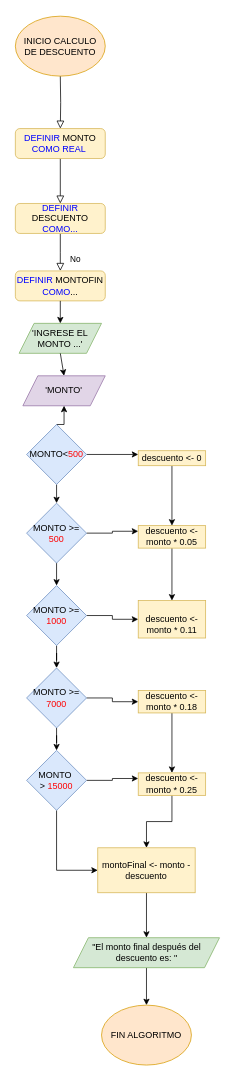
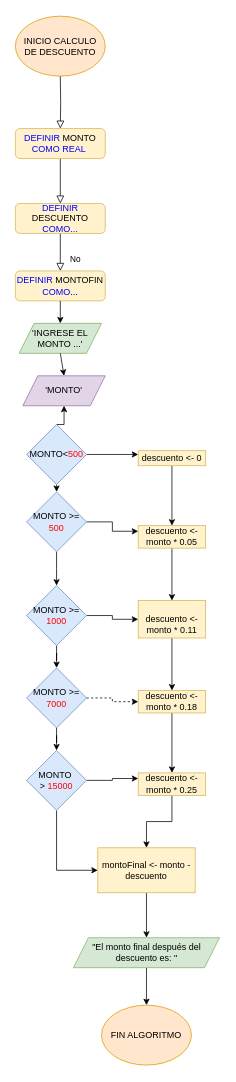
(57, 533) -> (57, 522)
none -> (172, 684)
(111, 698) -> (111, 698)
